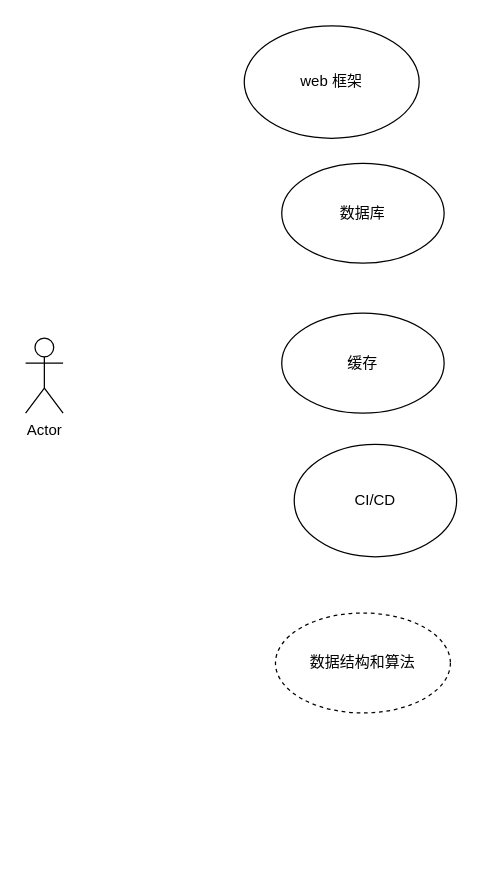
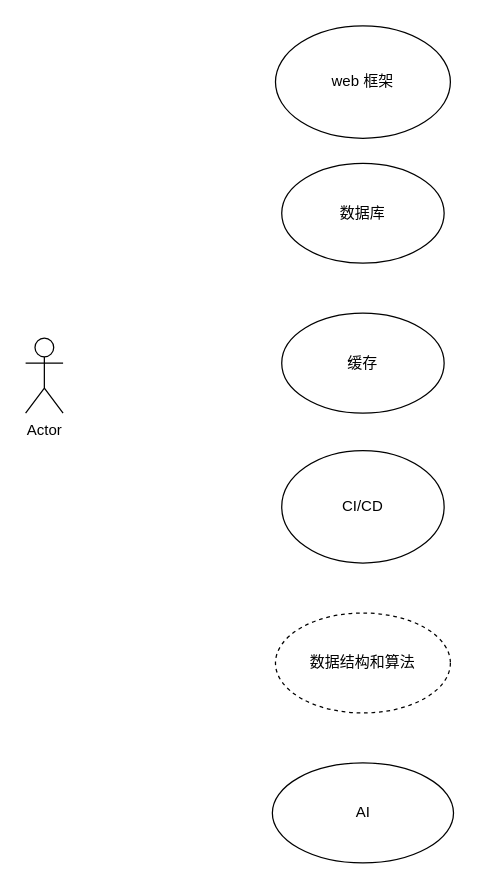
(332, 82) -> (363, 82)
(376, 501) -> (363, 507)
none -> (363, 813)
